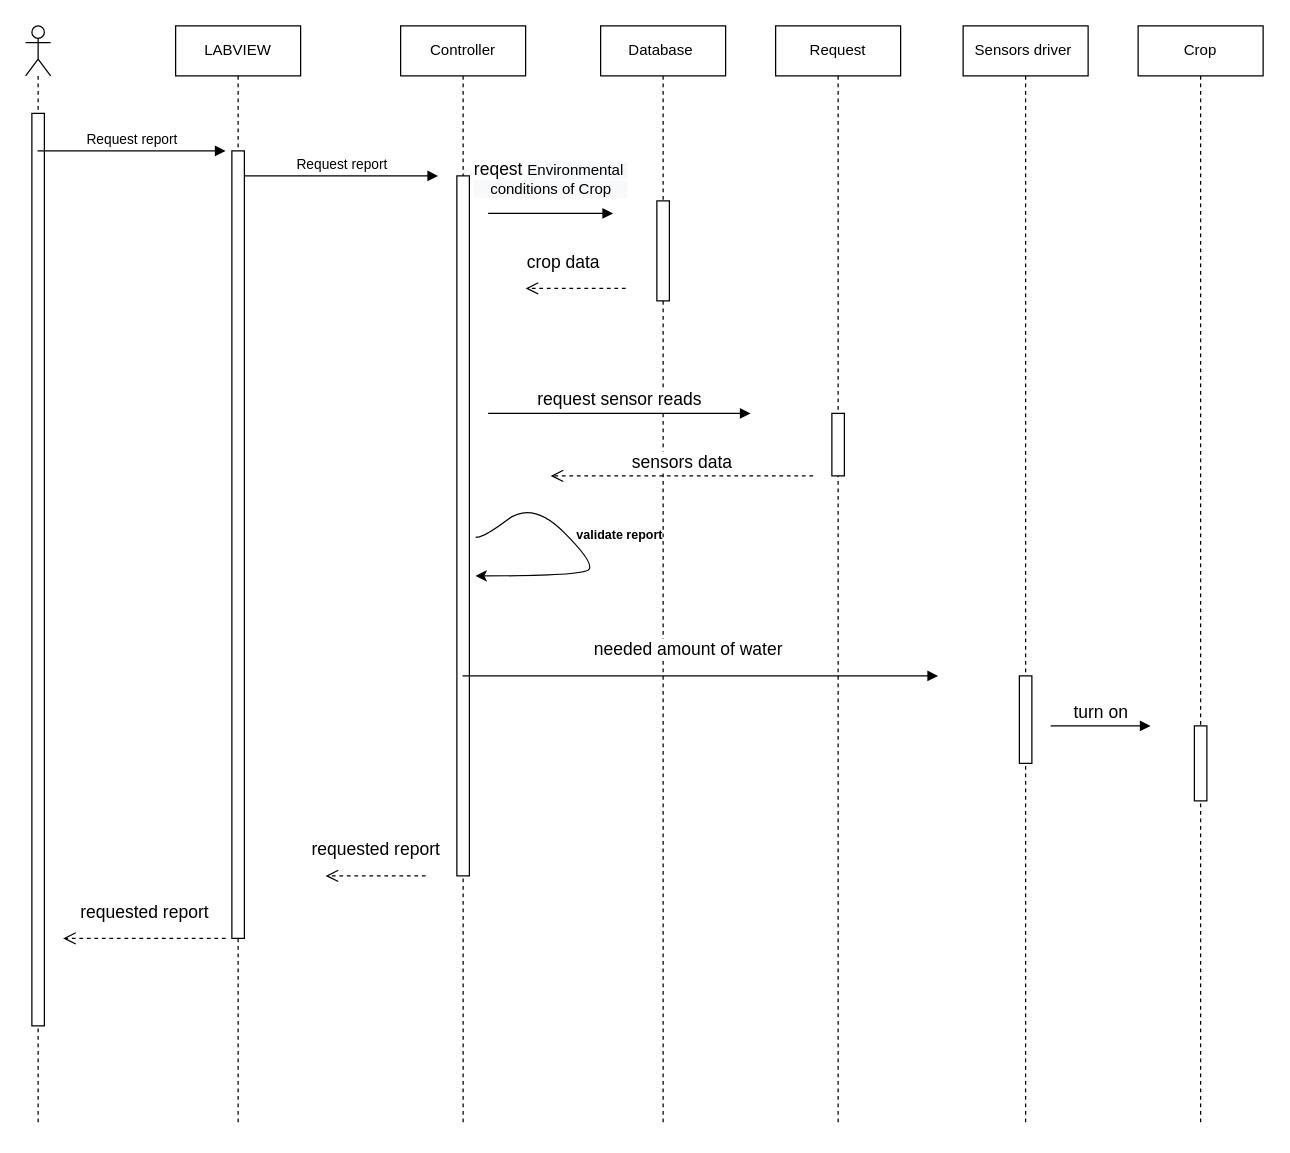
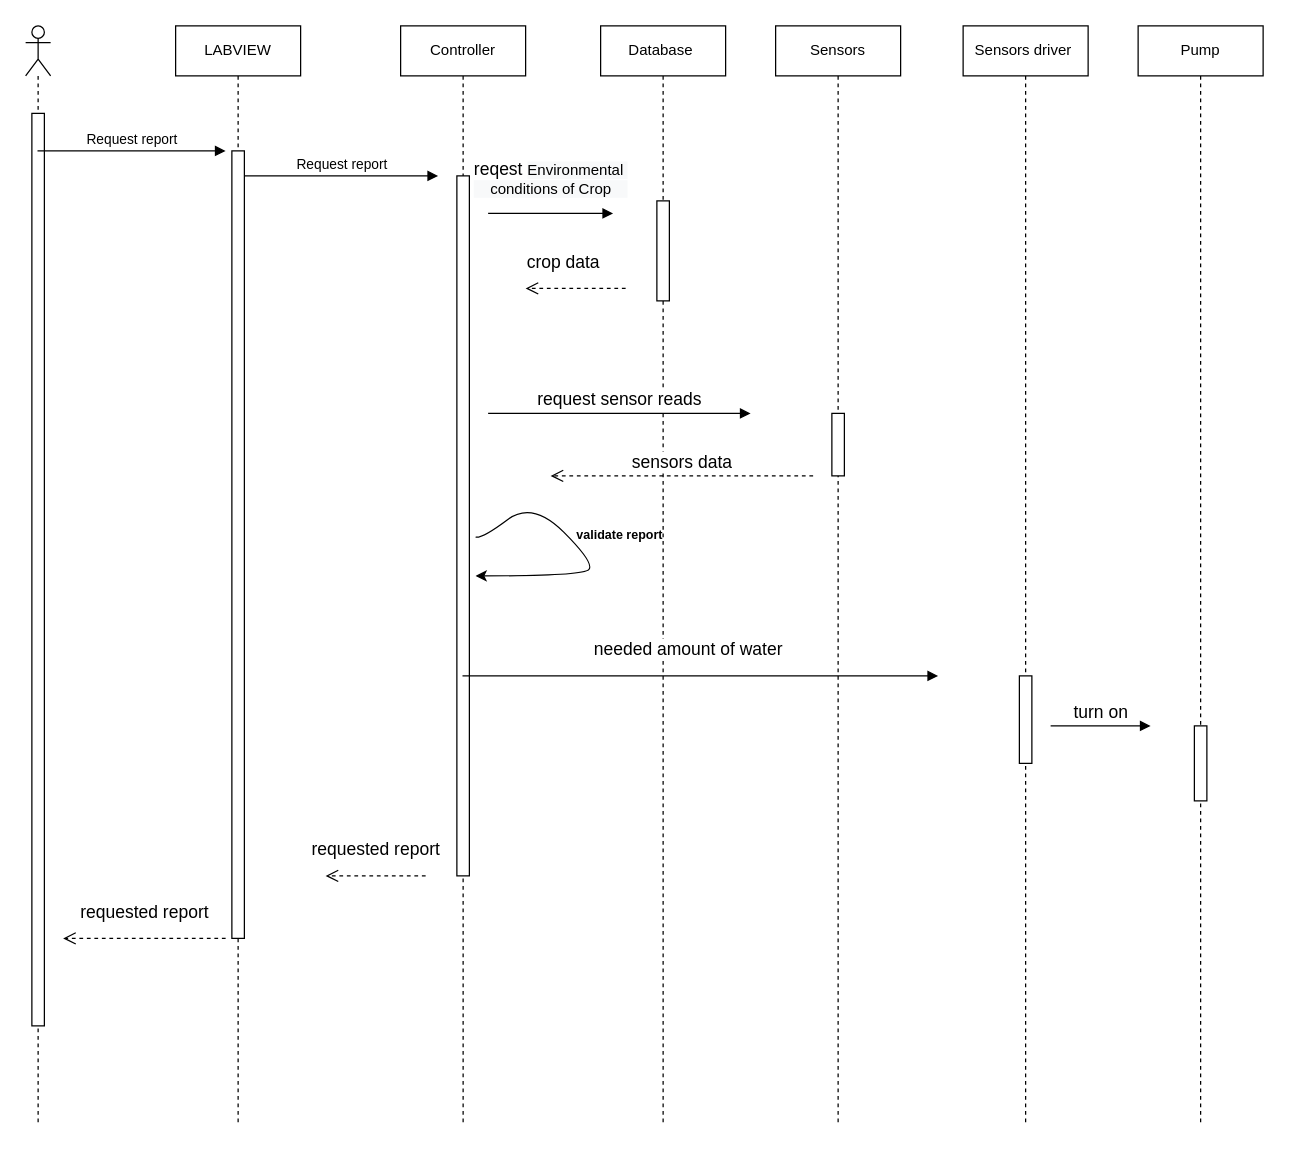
(838, 51) -> (838, 51)
(1201, 51) -> (1201, 51)
